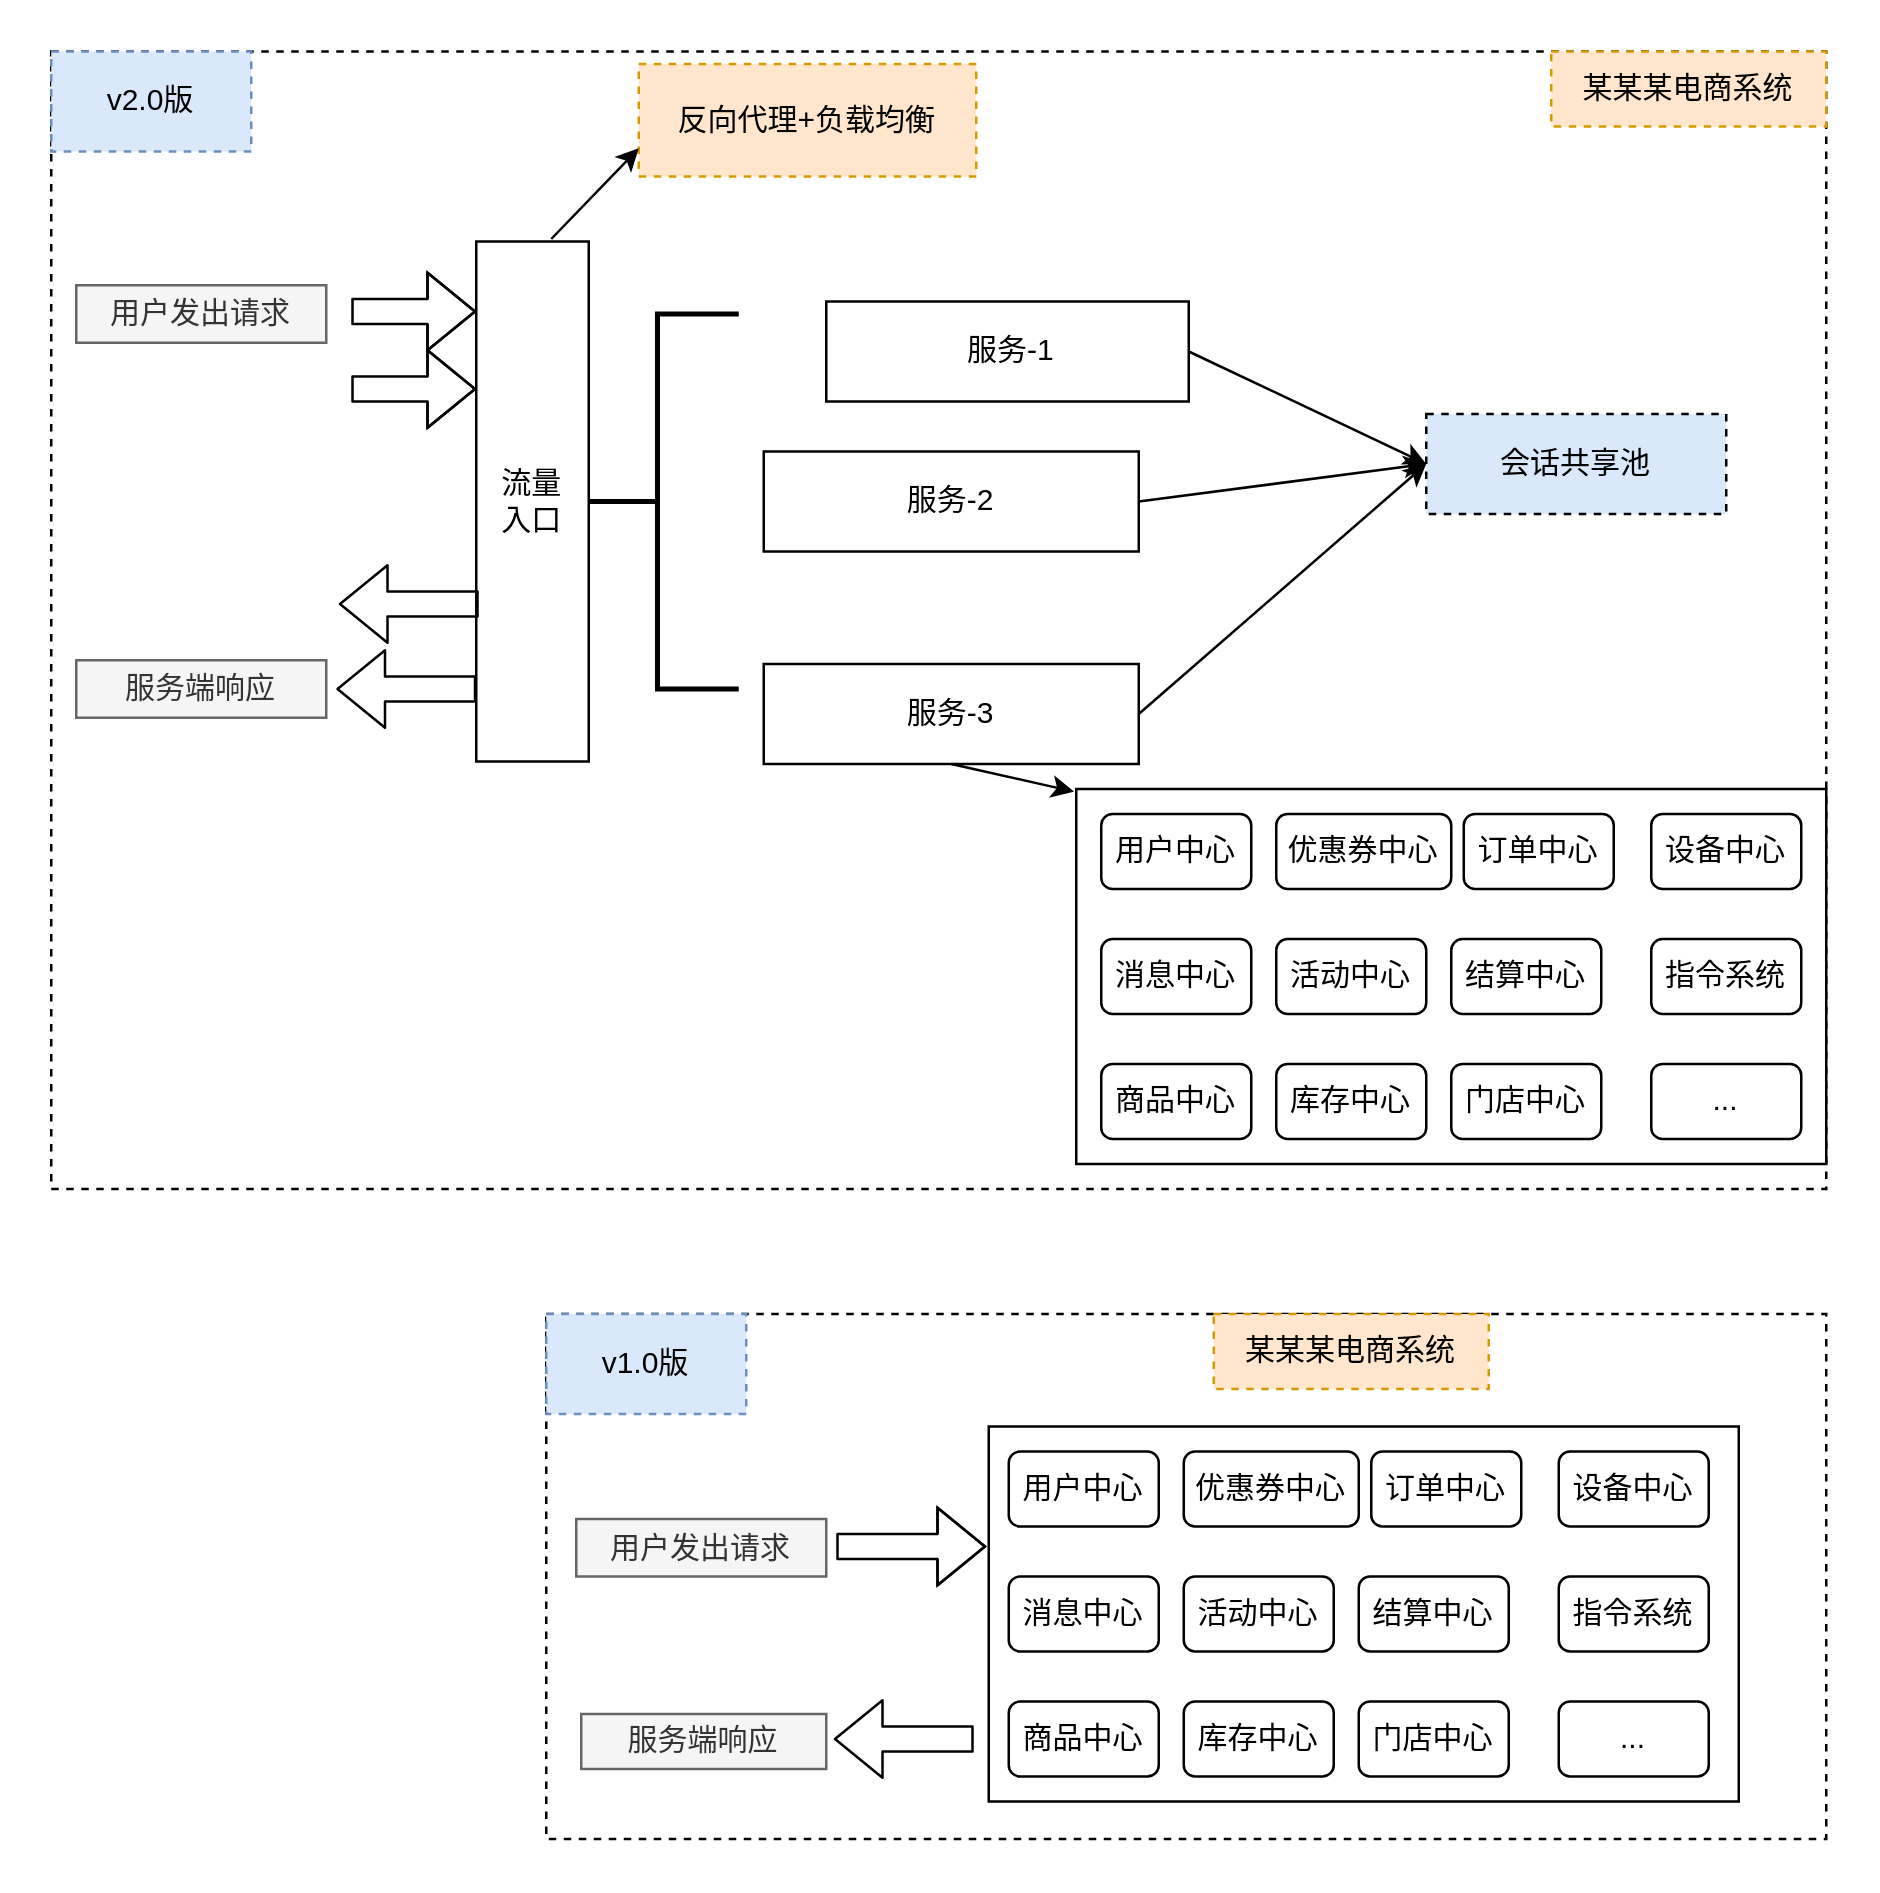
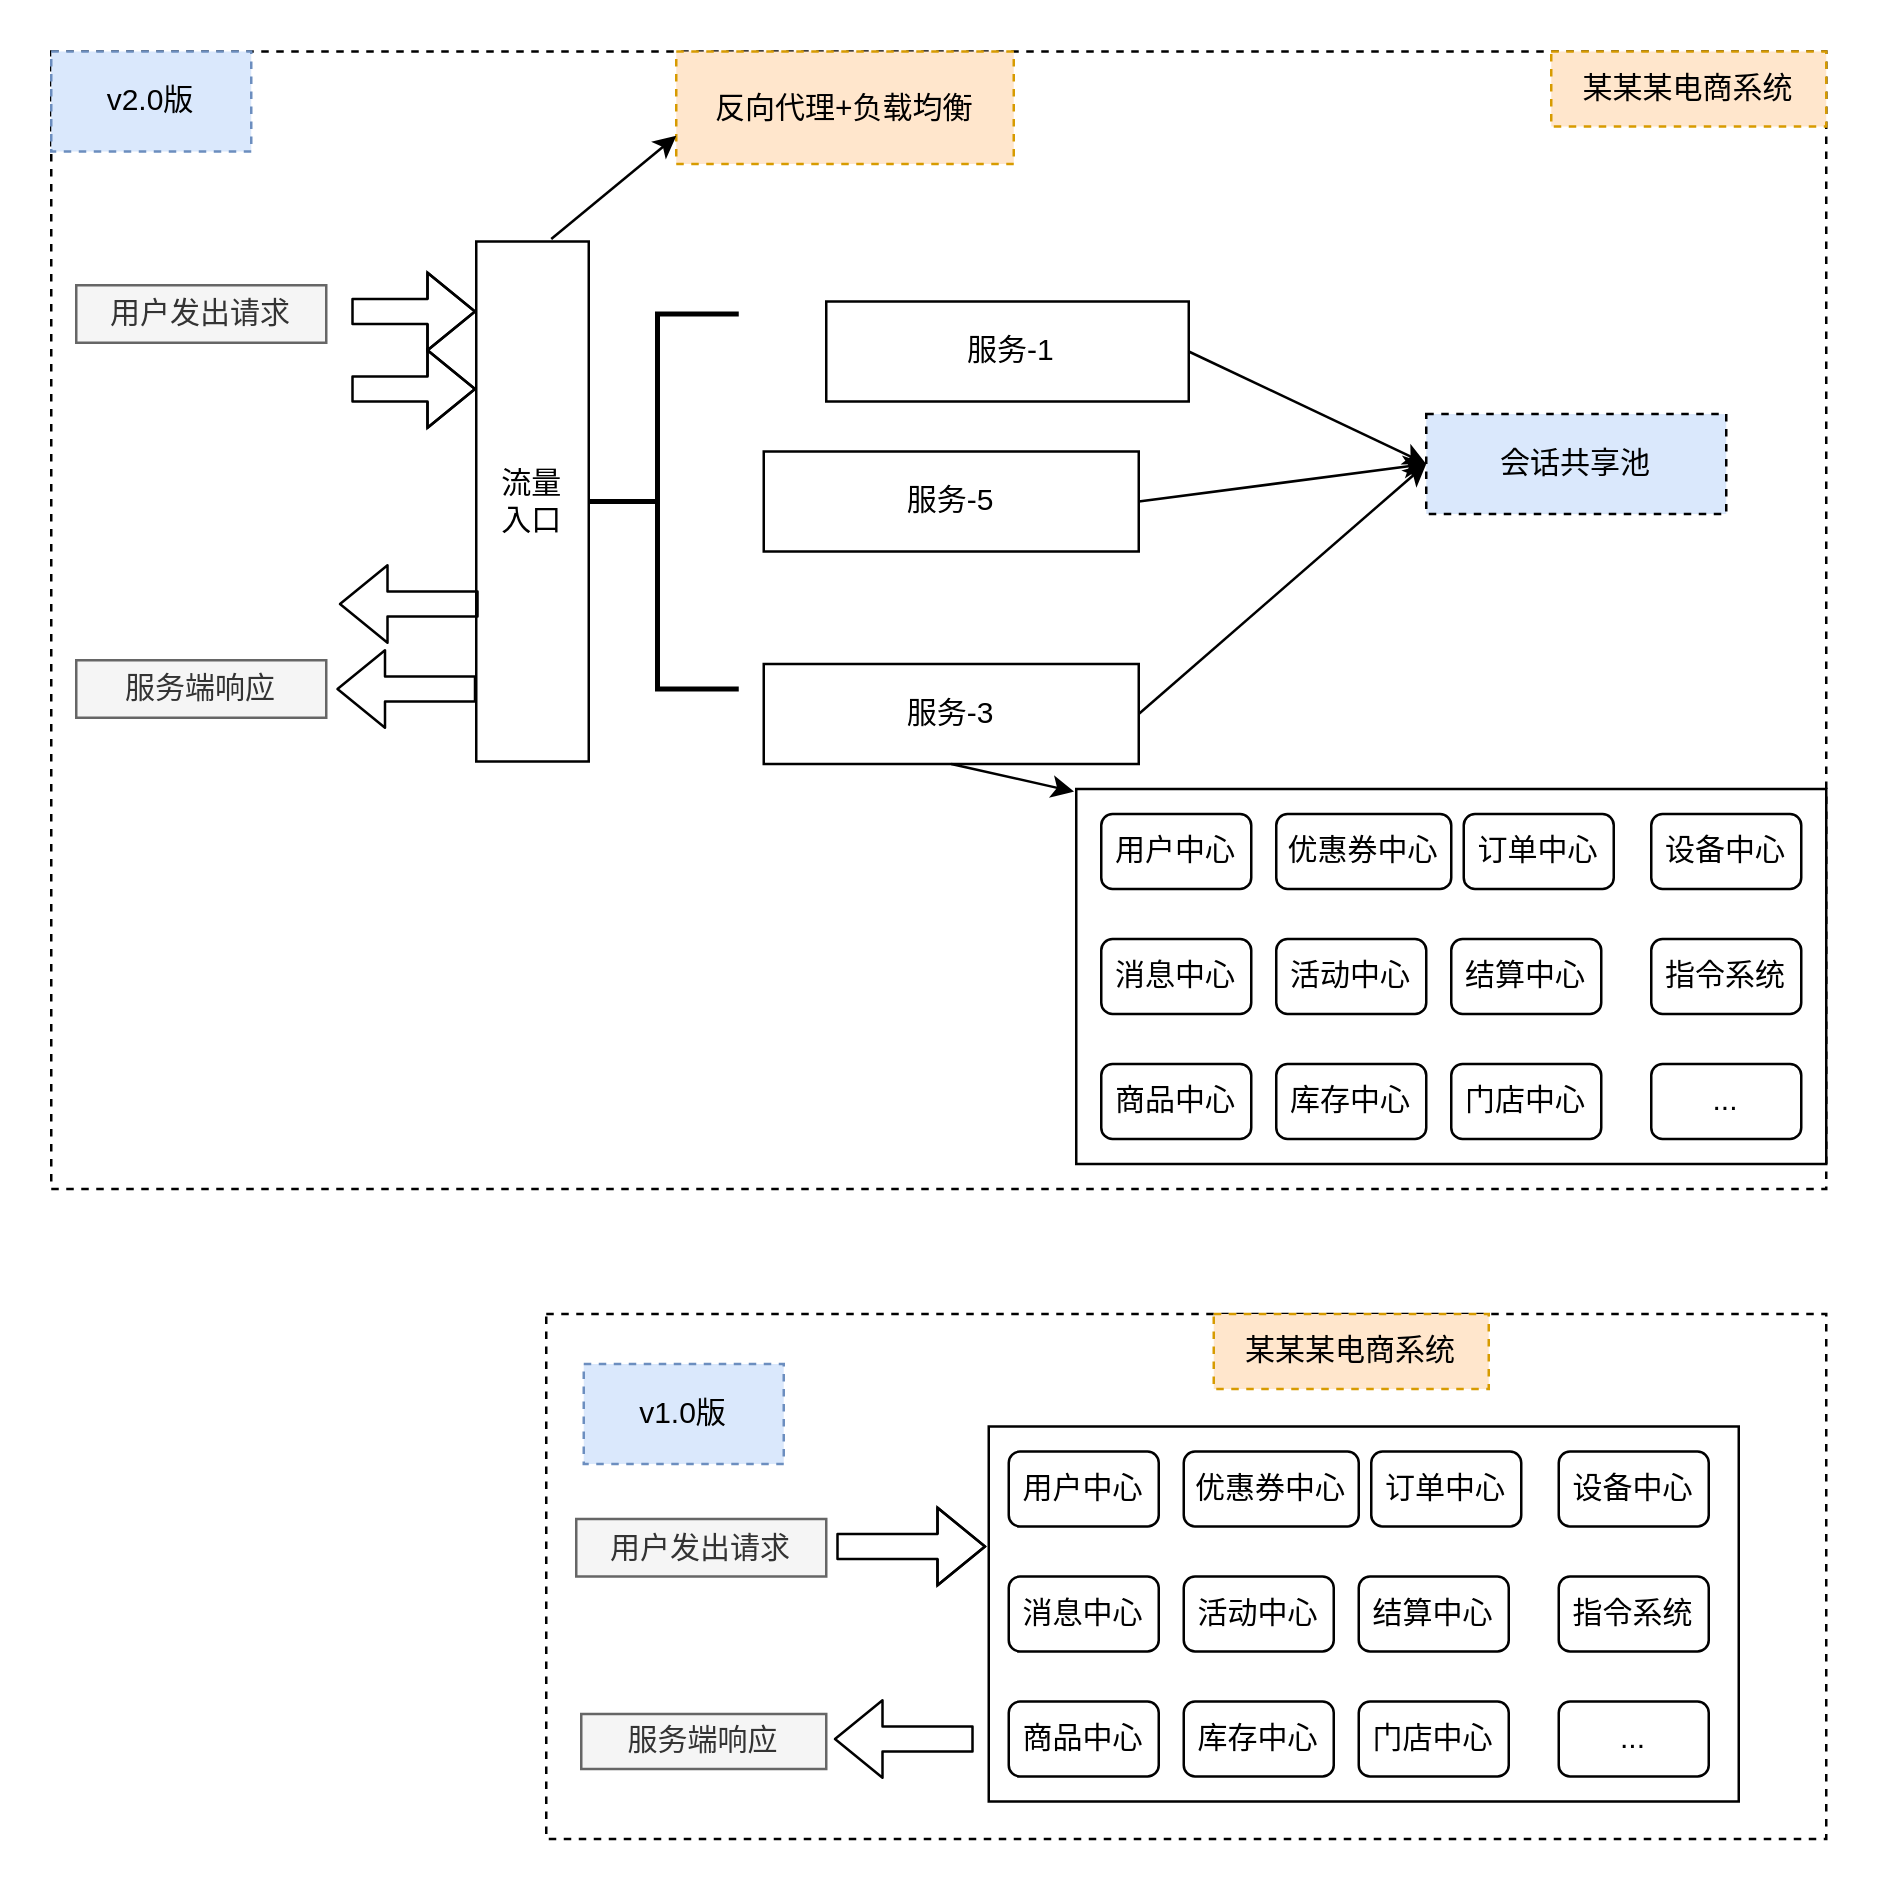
(808, 120) -> (845, 108)
(951, 501) -> (951, 501)
(646, 1364) -> (684, 1414)
